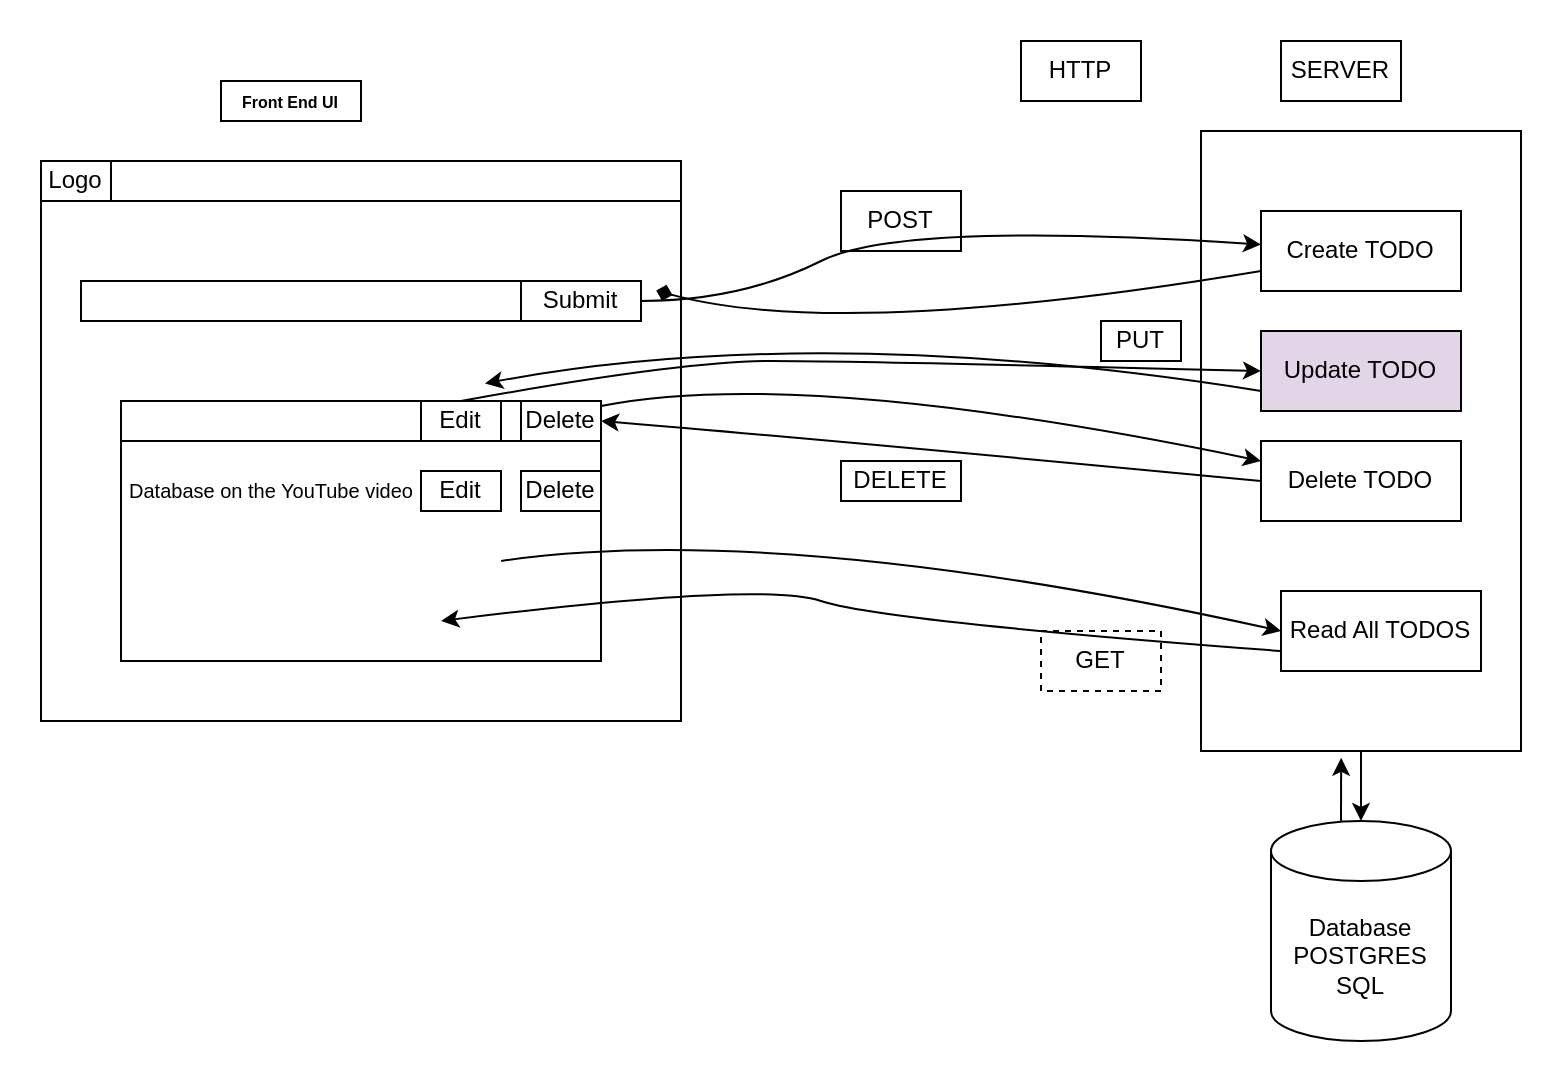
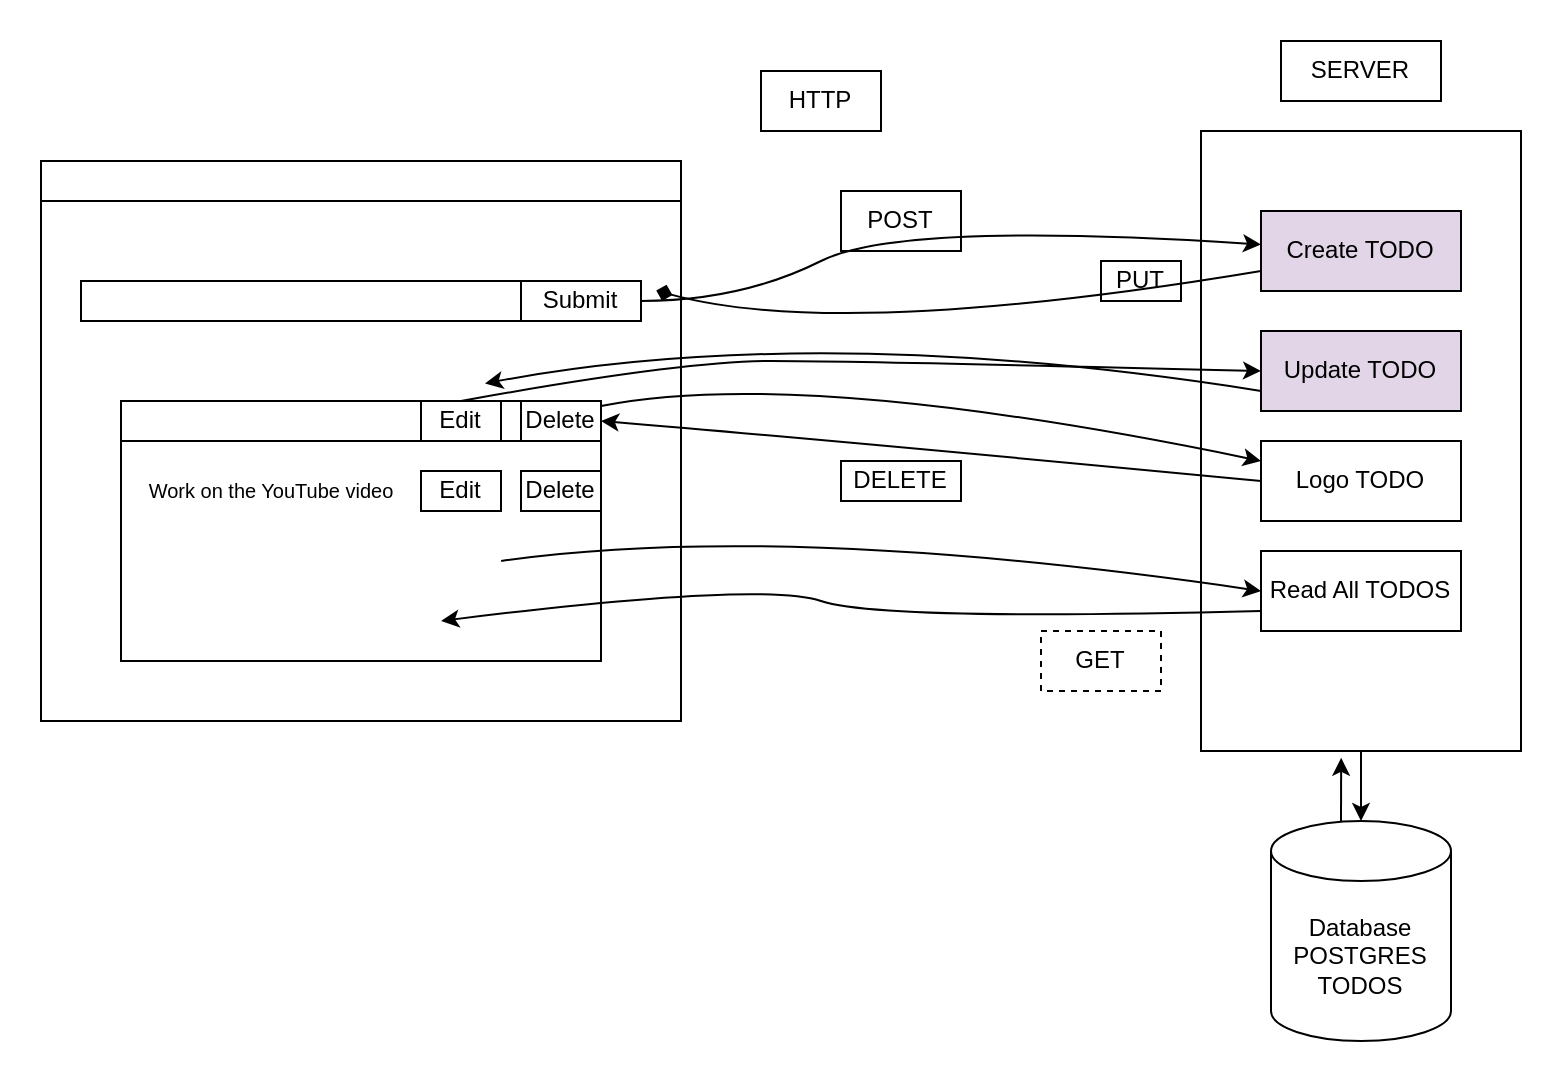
(1081, 71) -> (821, 101)
(1341, 71) -> (1361, 71)
(291, 101) -> none
(76, 181) -> none
(1361, 251) -> (1361, 251)
(1141, 341) -> (1141, 281)
(1361, 481) -> (1361, 481)
(272, 491) -> (272, 491)
(1381, 631) -> (1361, 591)
(1361, 957) -> (1361, 957)
